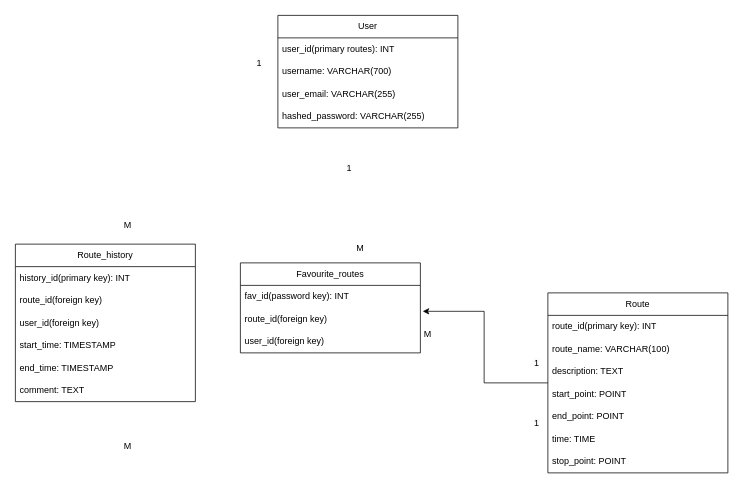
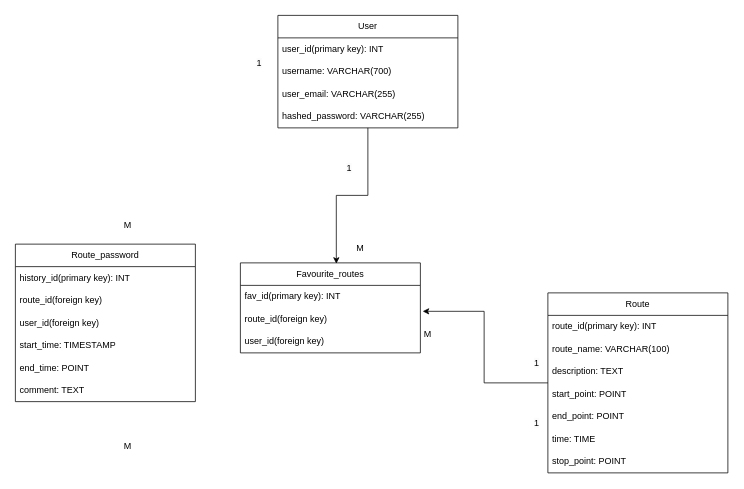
(347, 49) -> (340, 49)
none -> (336, 209)
(105, 255) -> (105, 255)
(303, 297) -> (300, 297)
(64, 368) -> (54, 368)
